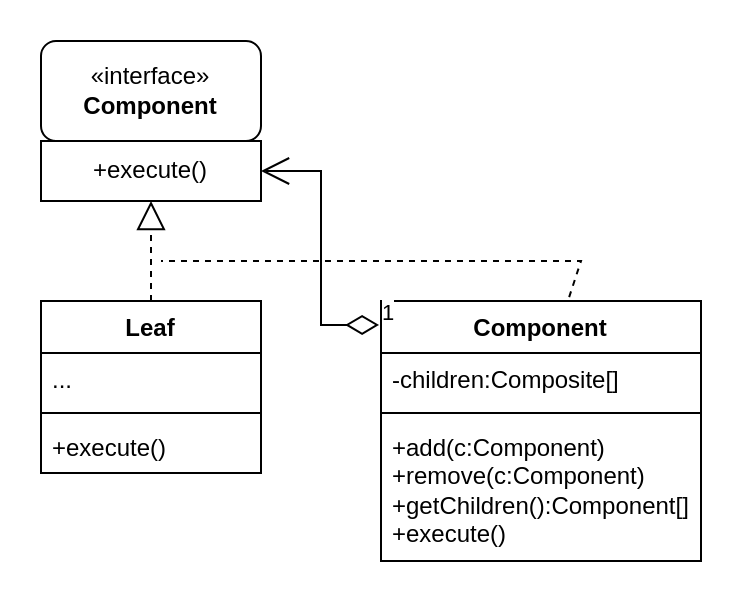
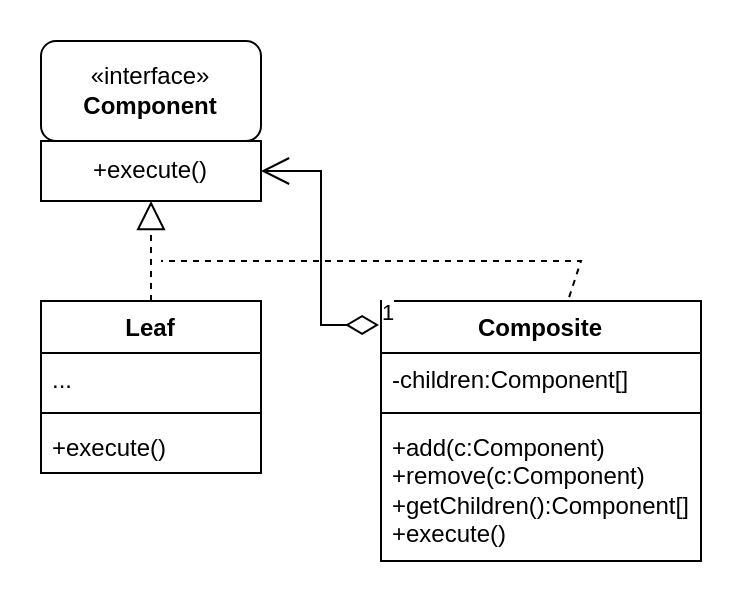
(541, 329) -> (541, 329)
(522, 381) -> (525, 381)
